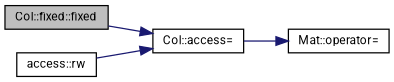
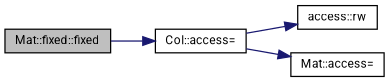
(57, 17) -> (58, 41)
(339, 41) -> (337, 65)
(118, 54) -> (266, 30)
